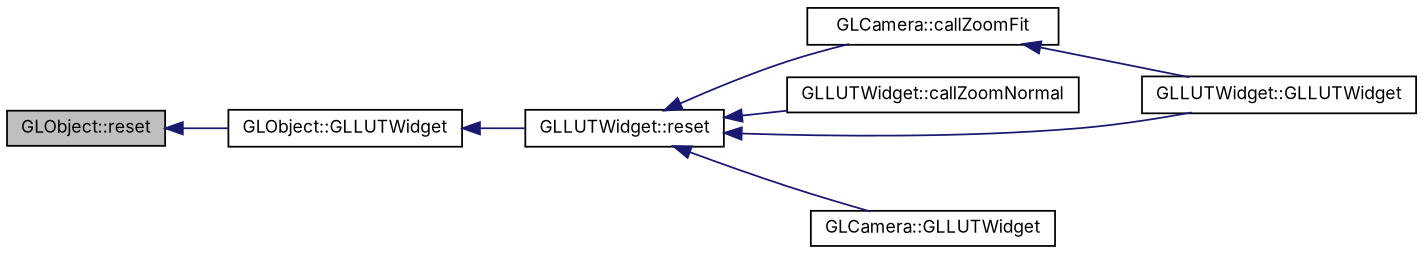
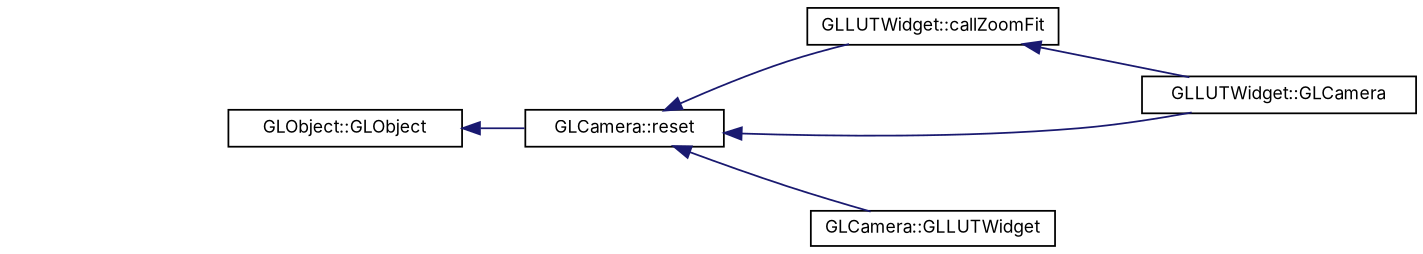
(933, 26) -> (933, 26)
(933, 95) -> none
(1279, 95) -> (1279, 95)
(86, 128) -> none
(345, 128) -> (345, 128)
(625, 128) -> (625, 128)
